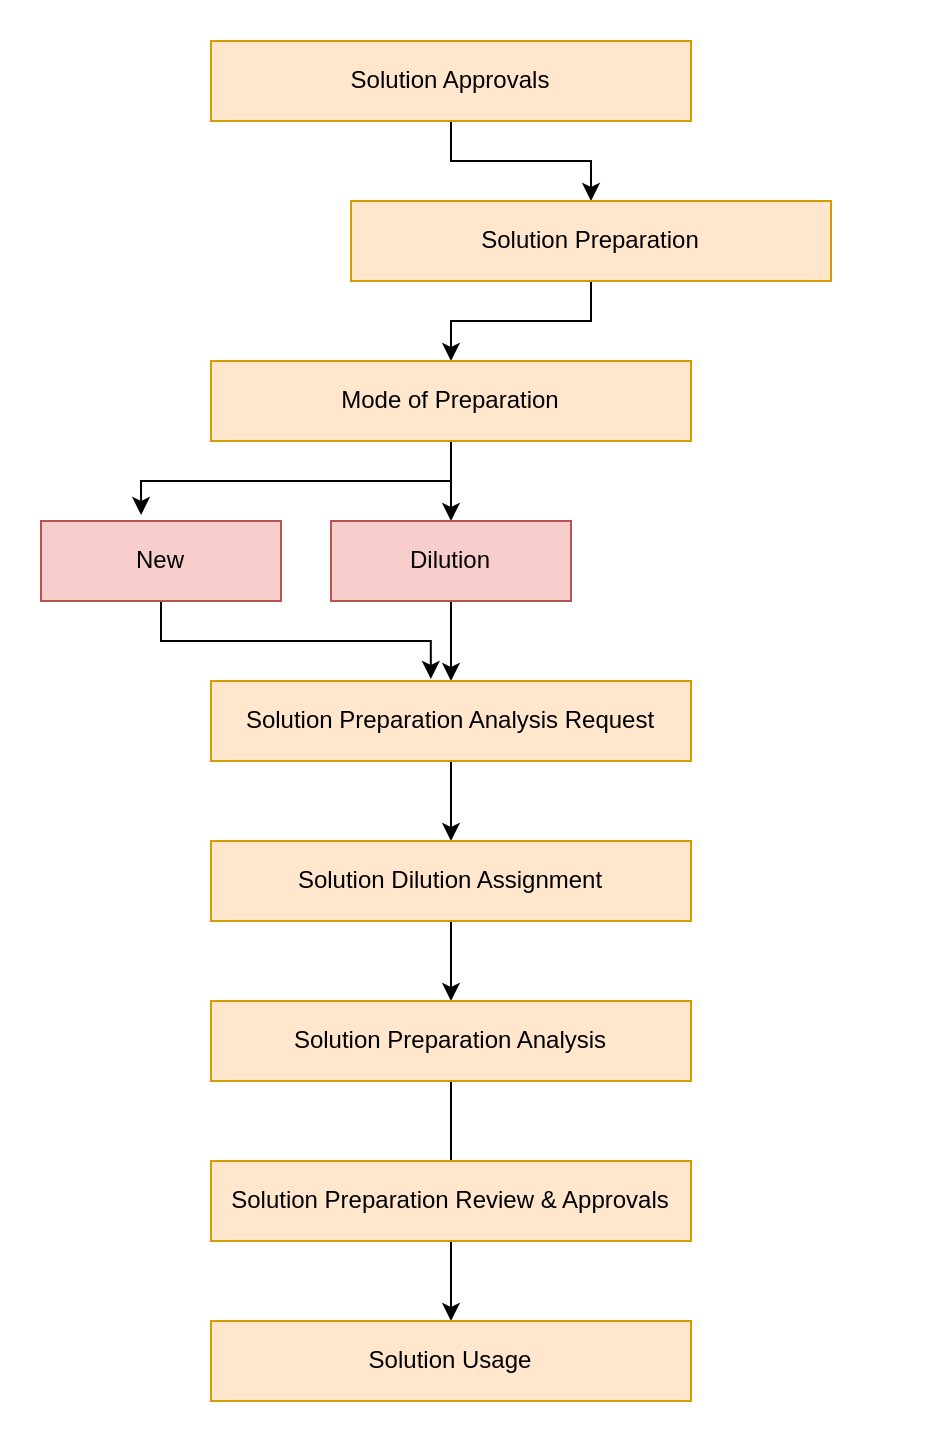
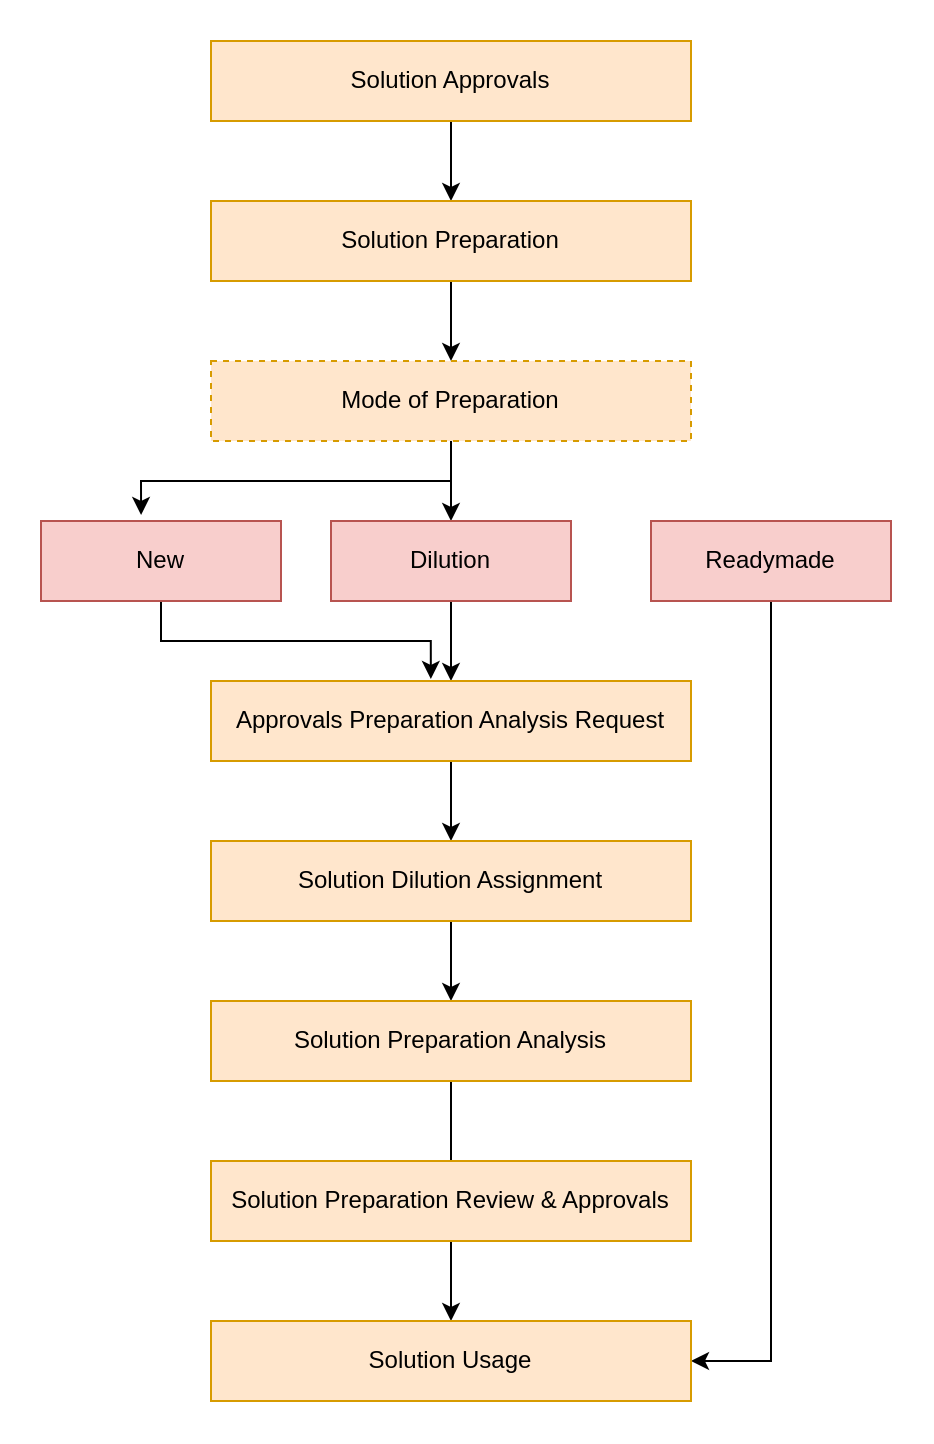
(591, 241) -> (451, 241)
(451, 401) -> (451, 401)
none -> (771, 561)
(451, 721) -> (451, 721)
none -> (771, 1014)
